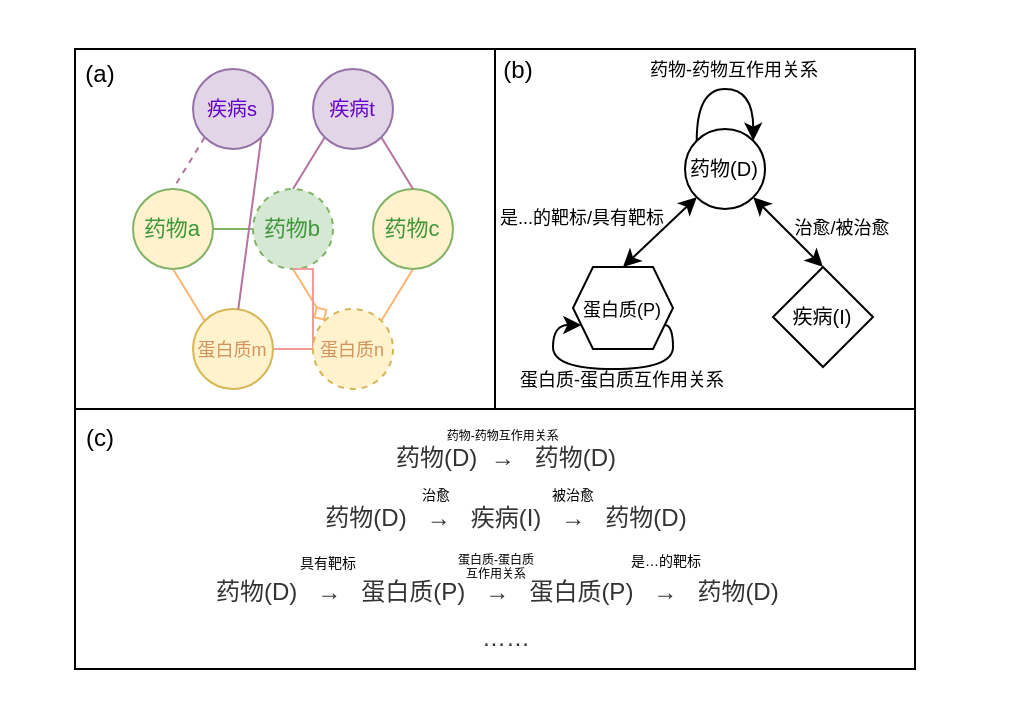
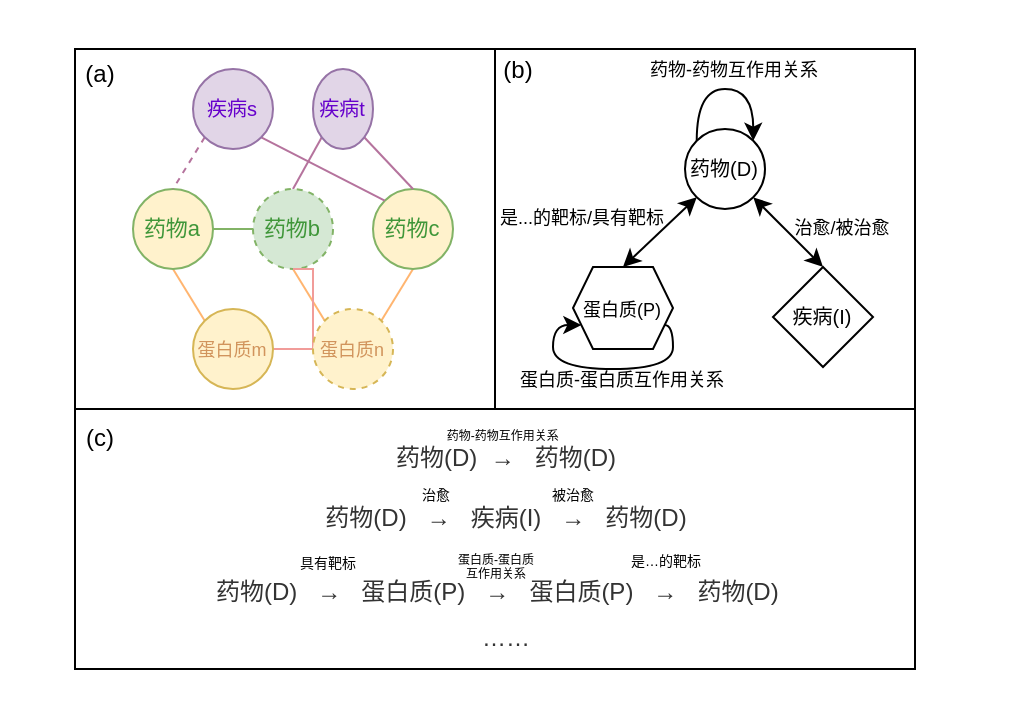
(353, 109) -> (343, 109)
(250, 223) -> (349, 182)
(316, 307) -> (320, 313)
